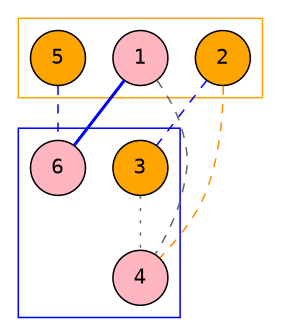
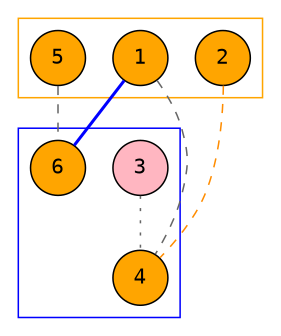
(140, 58) -> (140, 58)
(185, 108) -> none
(58, 113) -> (58, 113)
(58, 168) -> (58, 168)
(140, 168) -> (140, 168)
(140, 278) -> (140, 278)
